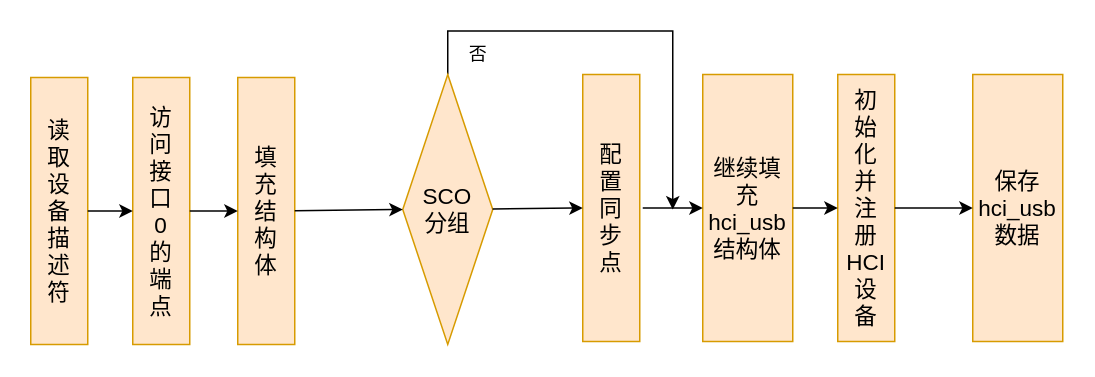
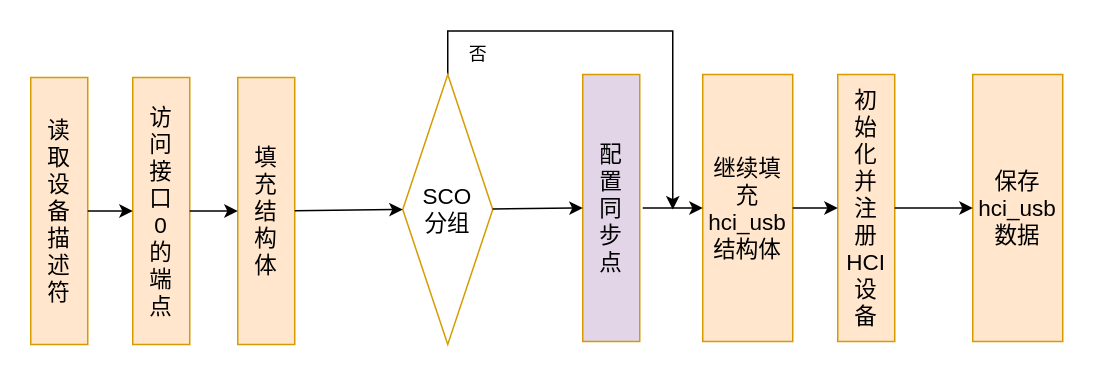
(611, 208) -> (611, 208)
(448, 209) -> (448, 209)
